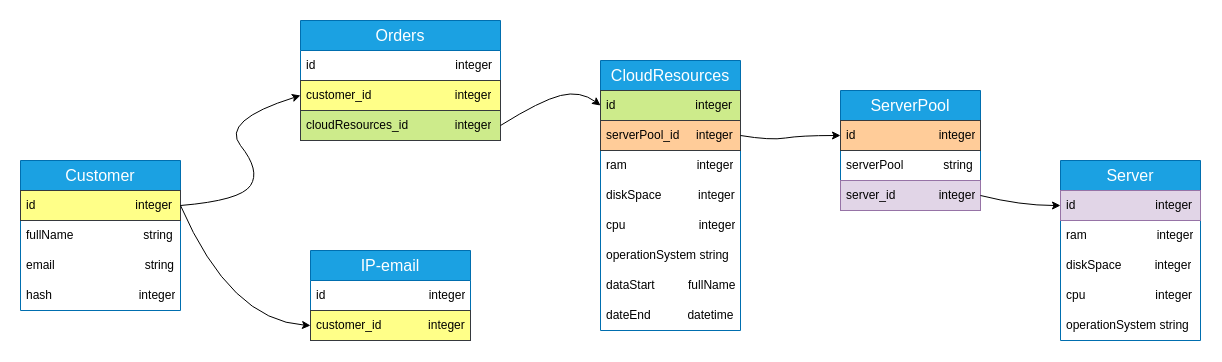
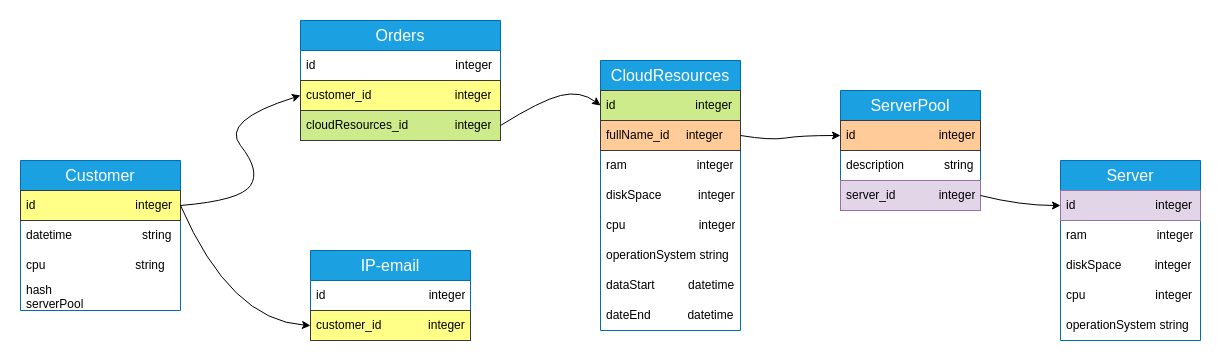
(672, 136) -> (672, 136)
(912, 166) -> (912, 166)
(102, 236) -> (102, 236)
(102, 266) -> (102, 266)
(672, 286) -> (672, 286)
(102, 296) -> (102, 296)
